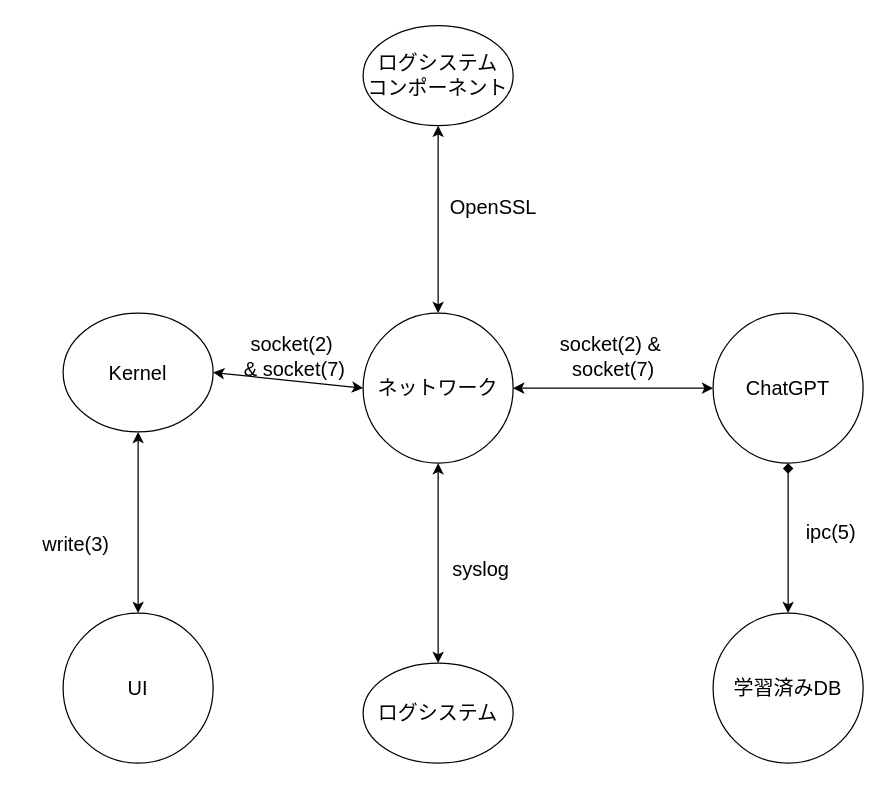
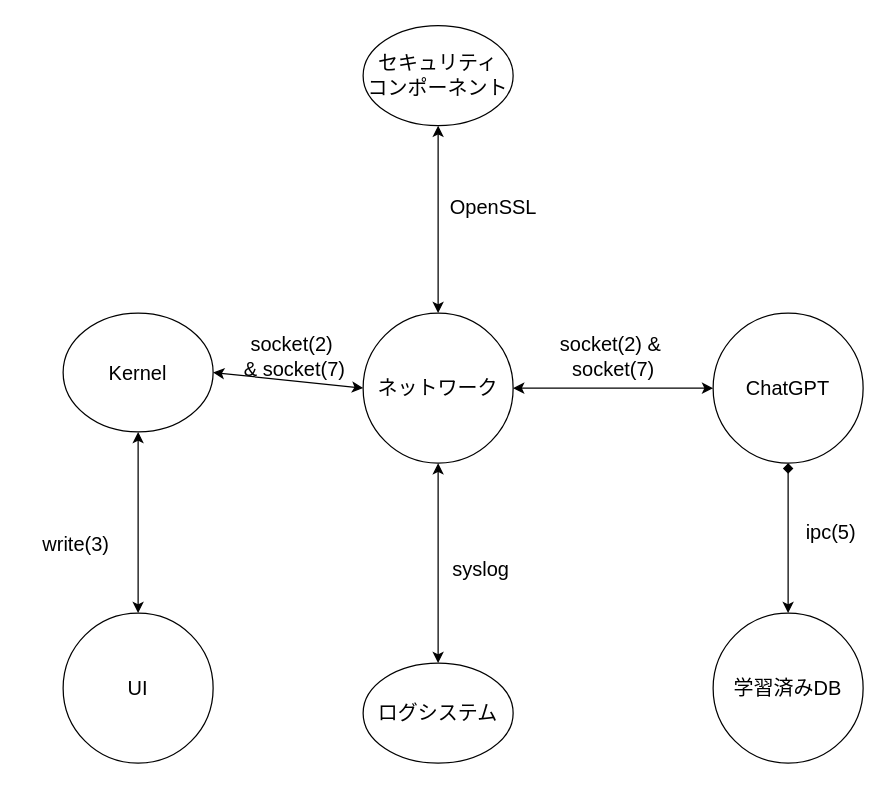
(438, 76) -> (438, 76)
